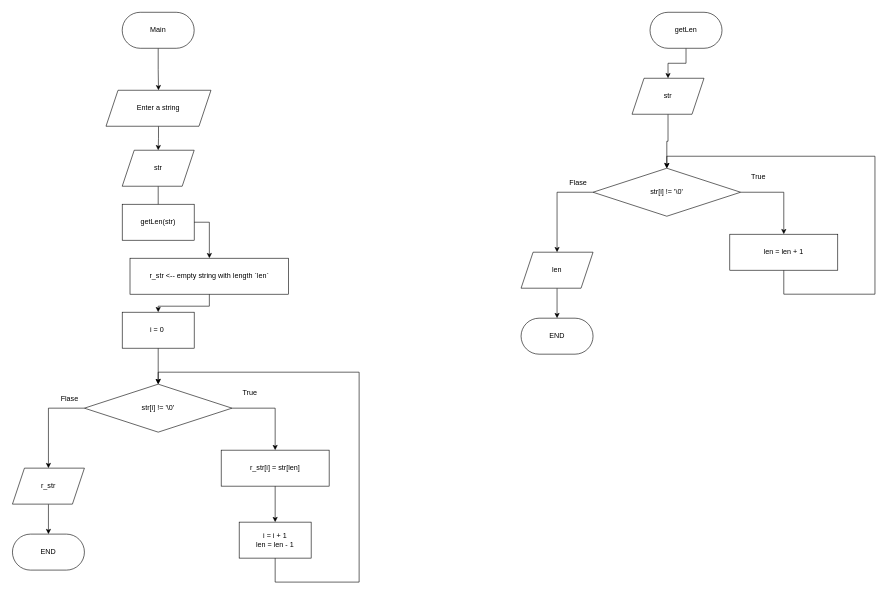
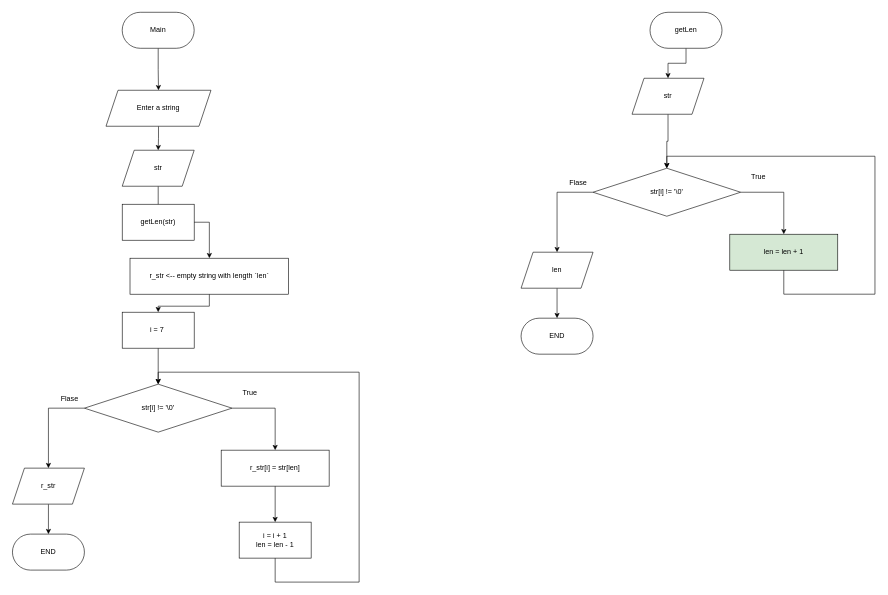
(784, 252) -> (784, 252)
(158, 330) -> (158, 330)
